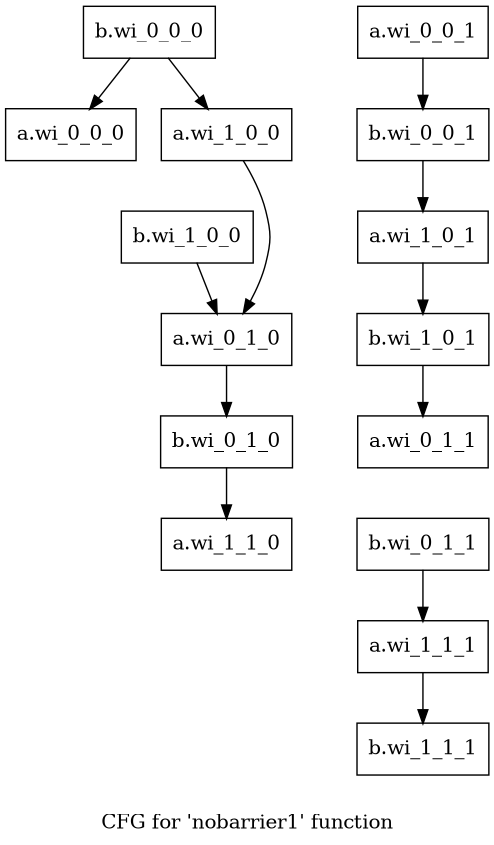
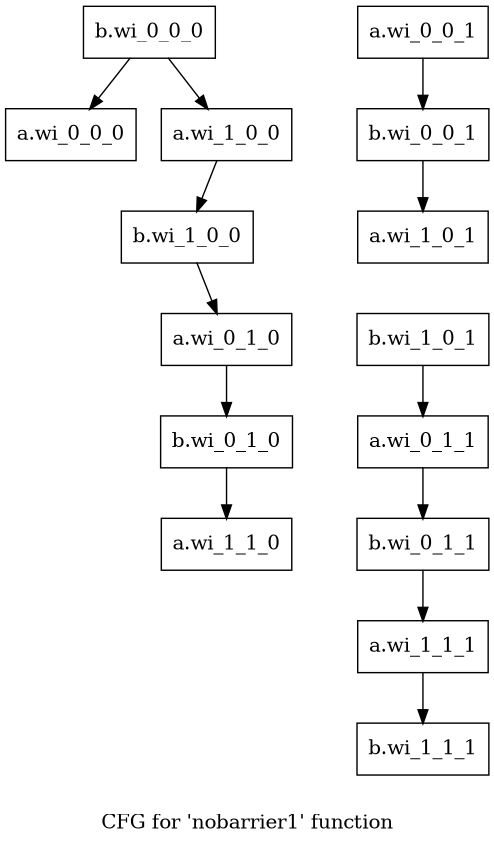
(269, 230) -> (209, 179)
(423, 281) -> none
none -> (423, 486)
